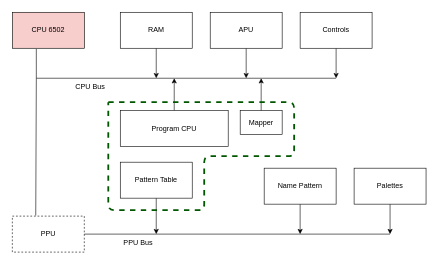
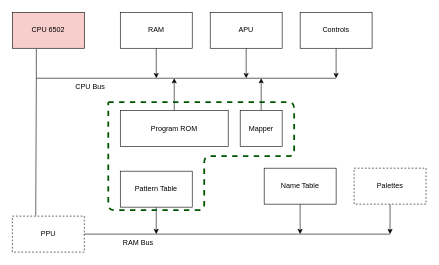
(261, 123) -> (261, 129)
(174, 129) -> (174, 129)
(156, 180) -> (156, 189)
(300, 186) -> (300, 186)
(390, 186) -> (390, 186)
(138, 243) -> (138, 243)
